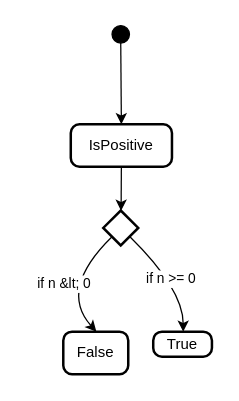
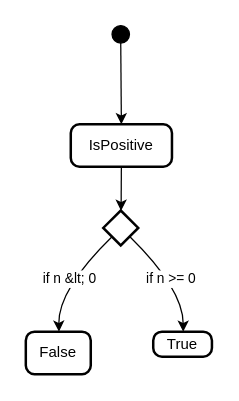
(96, 353) -> (58, 353)
